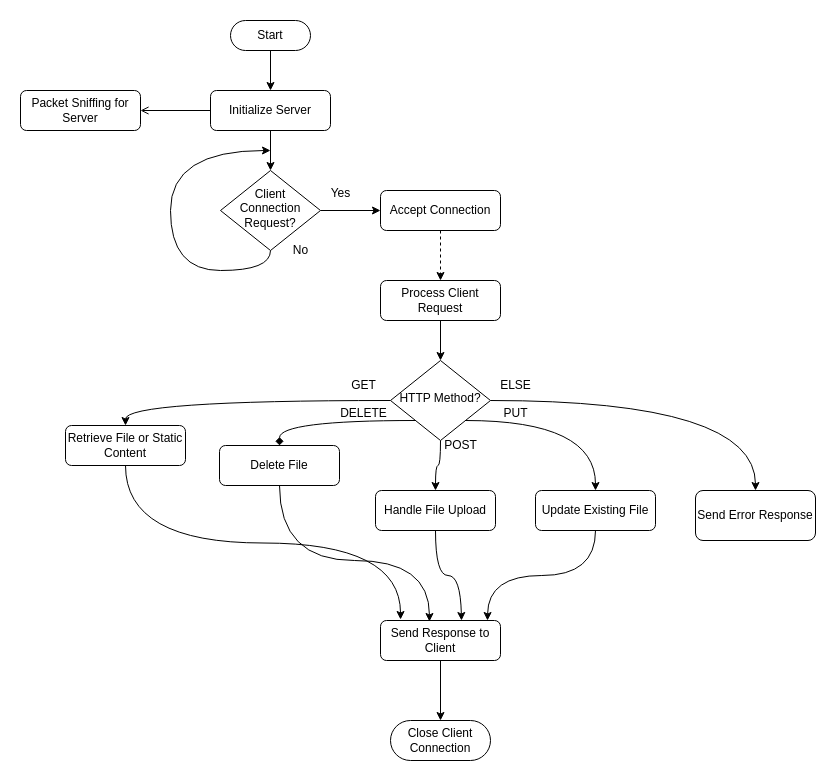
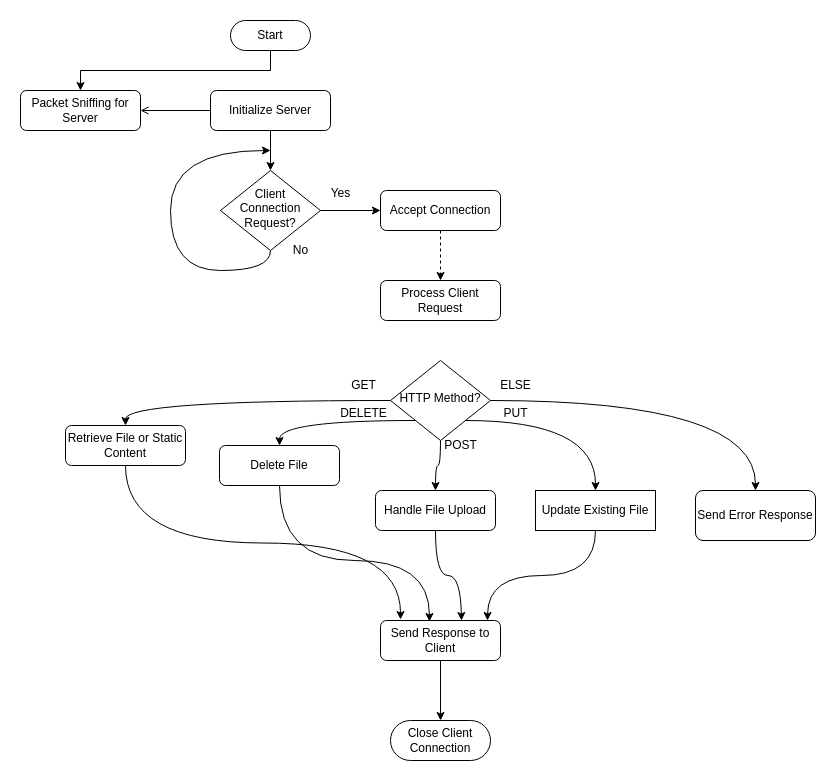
(271, 76) -> (171, 71)
(441, 337) -> none
(290, 430) -> (290, 430)
(596, 511) -> (596, 511)
